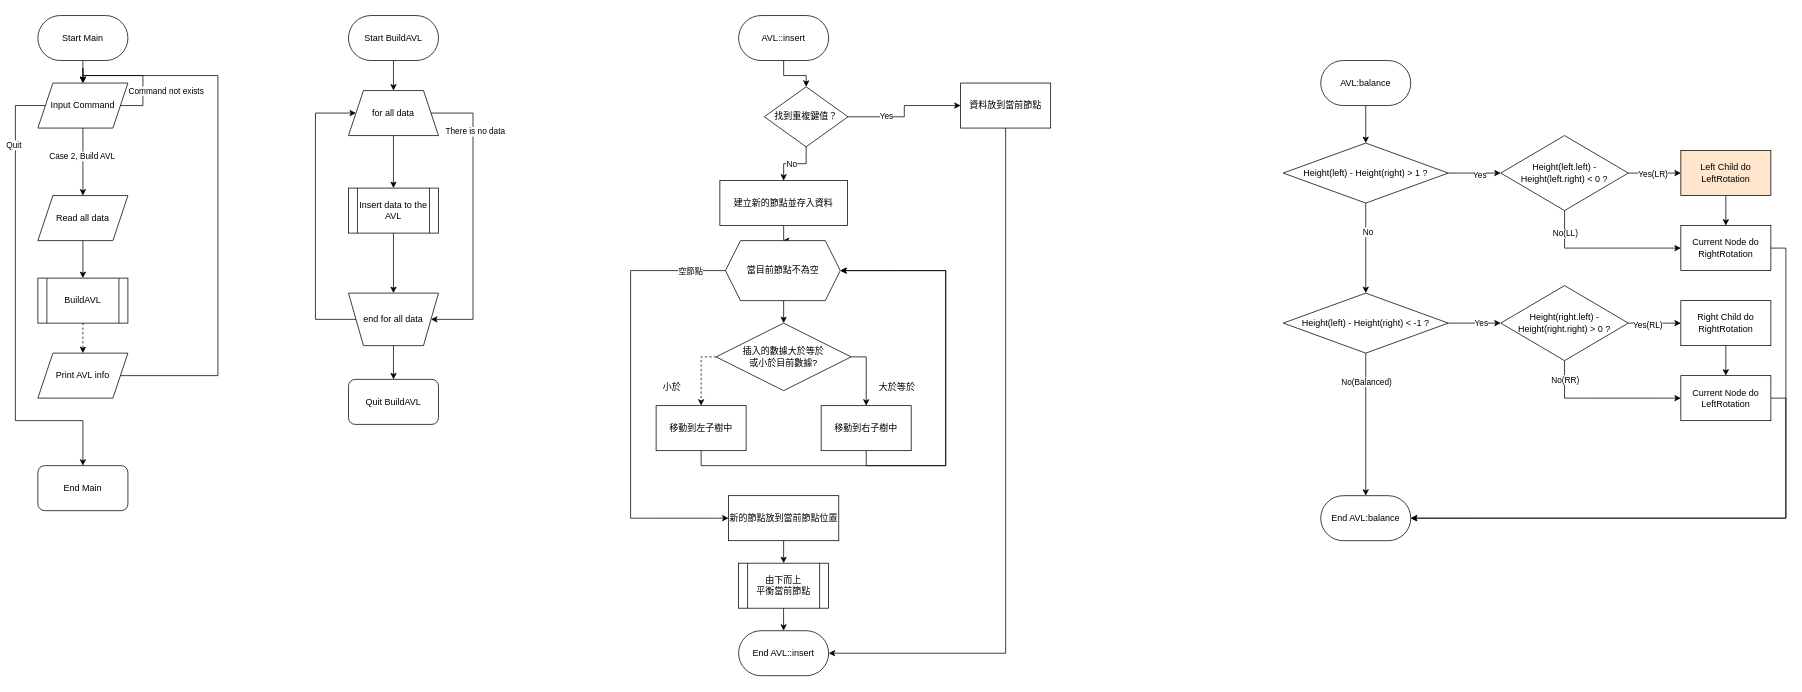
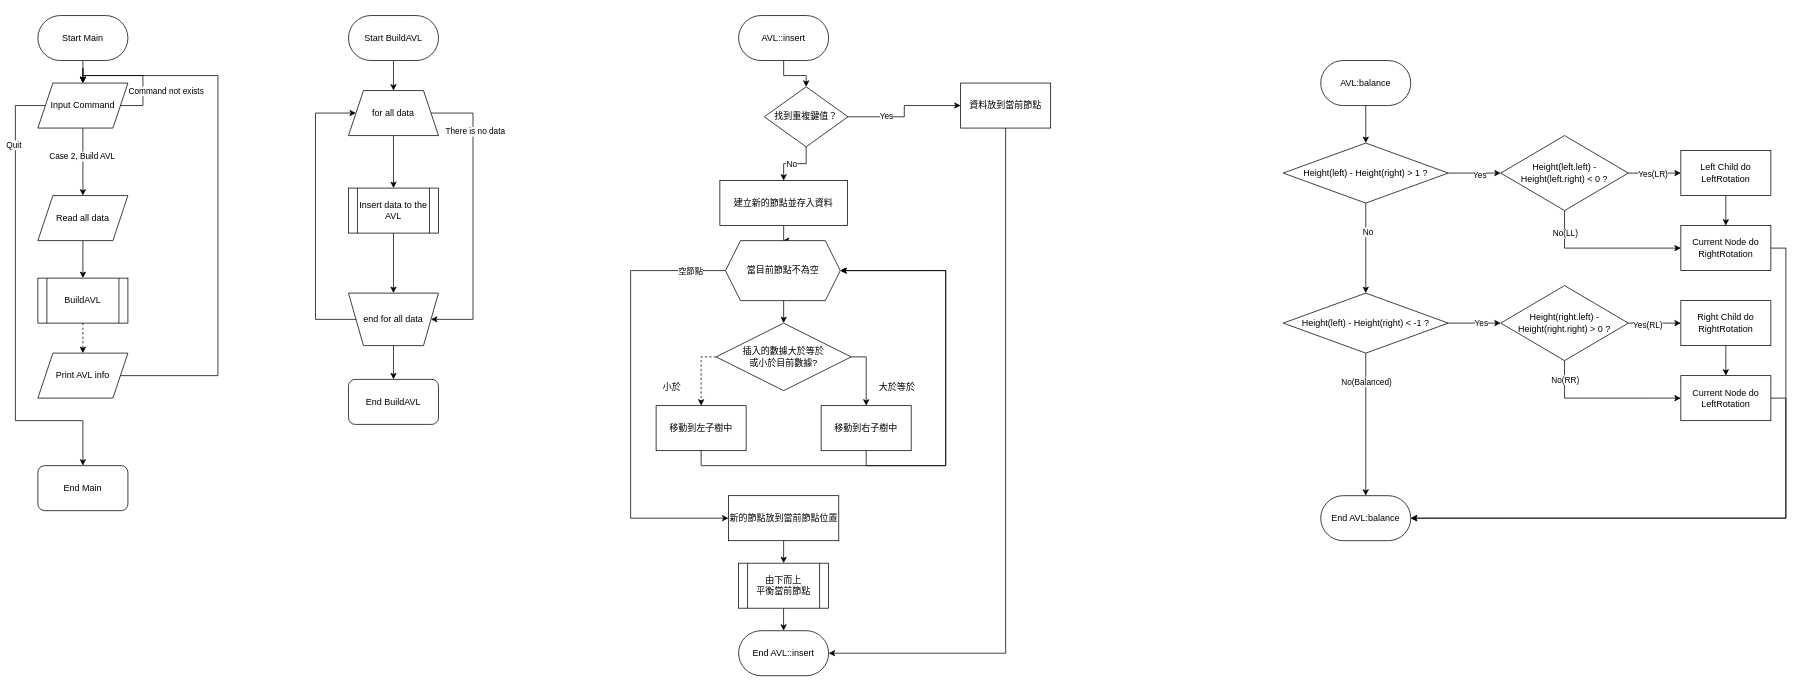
(1725, 173) -> (1725, 173)
(393, 402) -> (393, 402)
